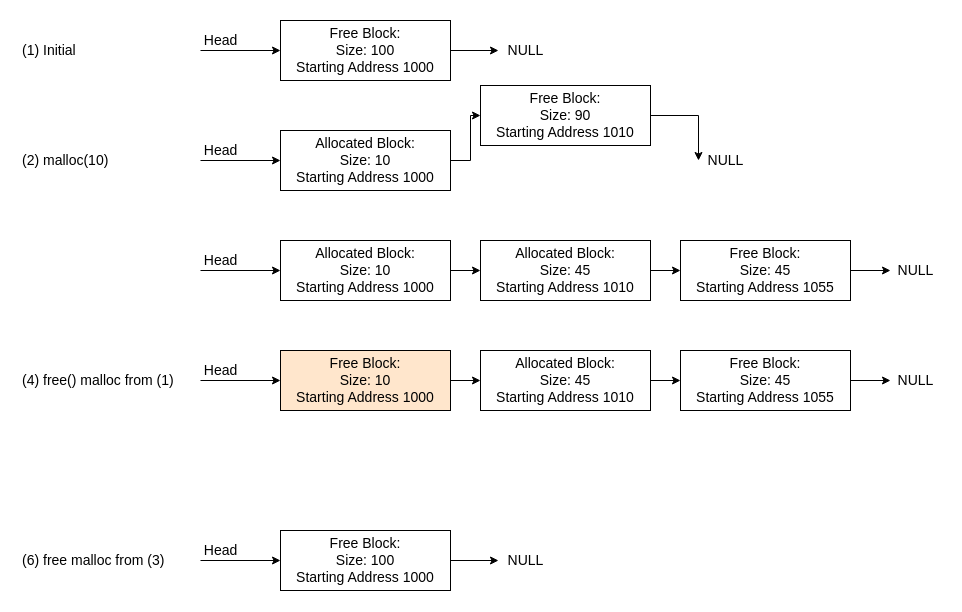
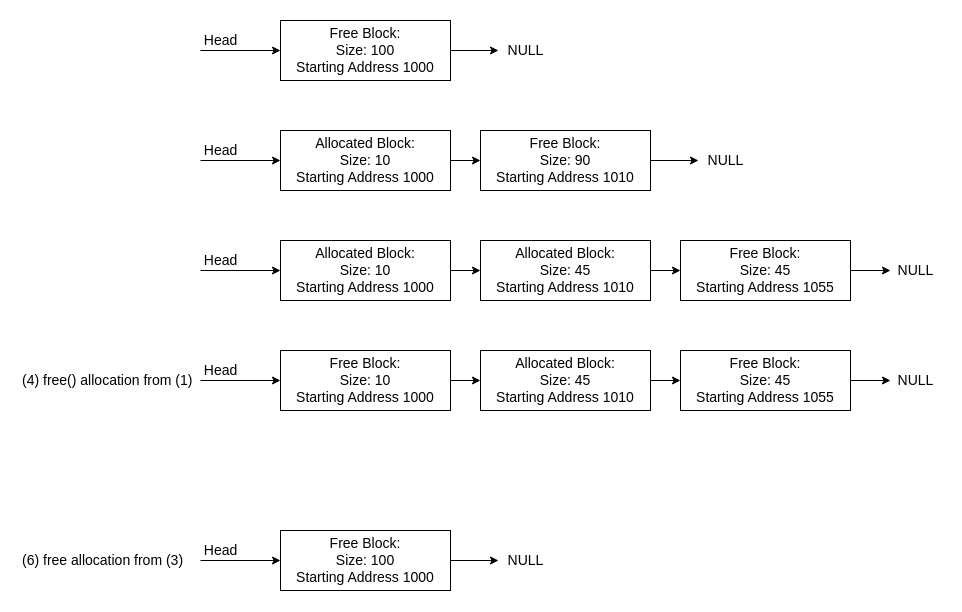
(56, 51) -> none
(566, 116) -> (566, 161)
(71, 161) -> none
(114, 381) -> (127, 381)
(366, 381) -> (366, 381)
(106, 561) -> (120, 561)
